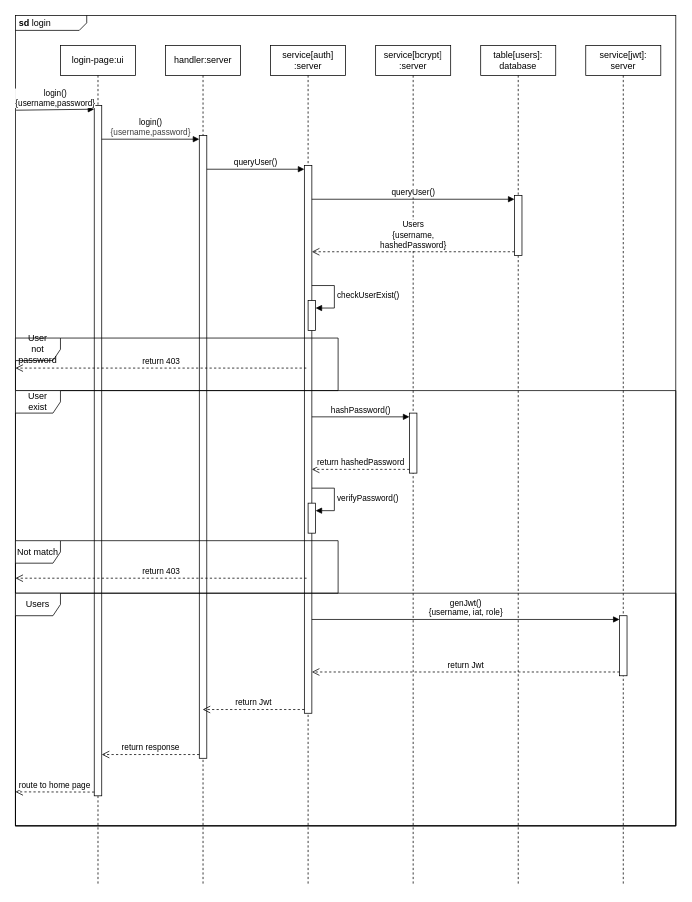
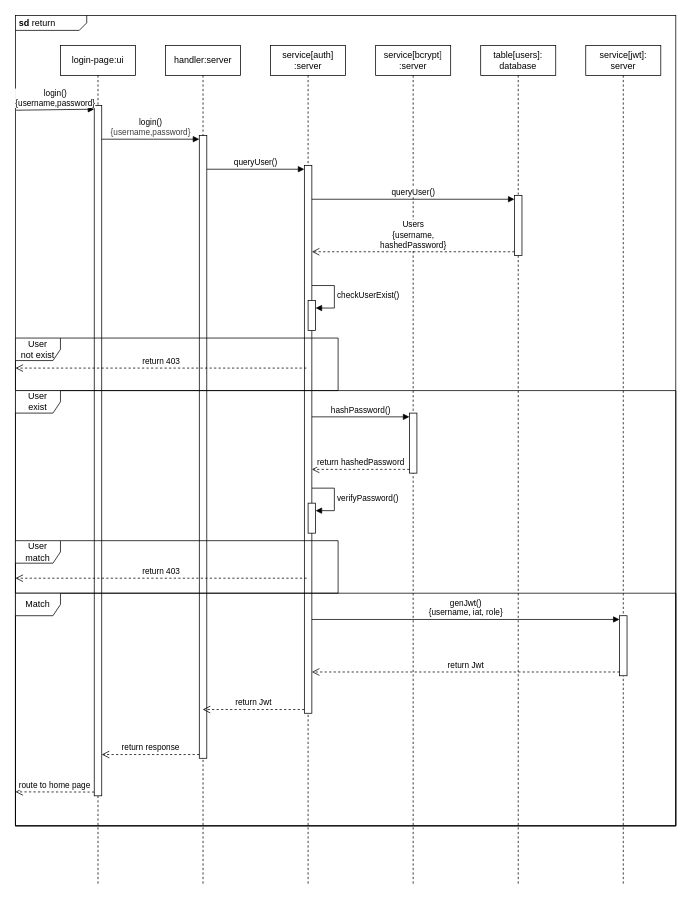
(33, 21) -> (38, 21)
(38, 349) -> (38, 349)
(38, 552) -> (38, 552)
(38, 604) -> (38, 604)
